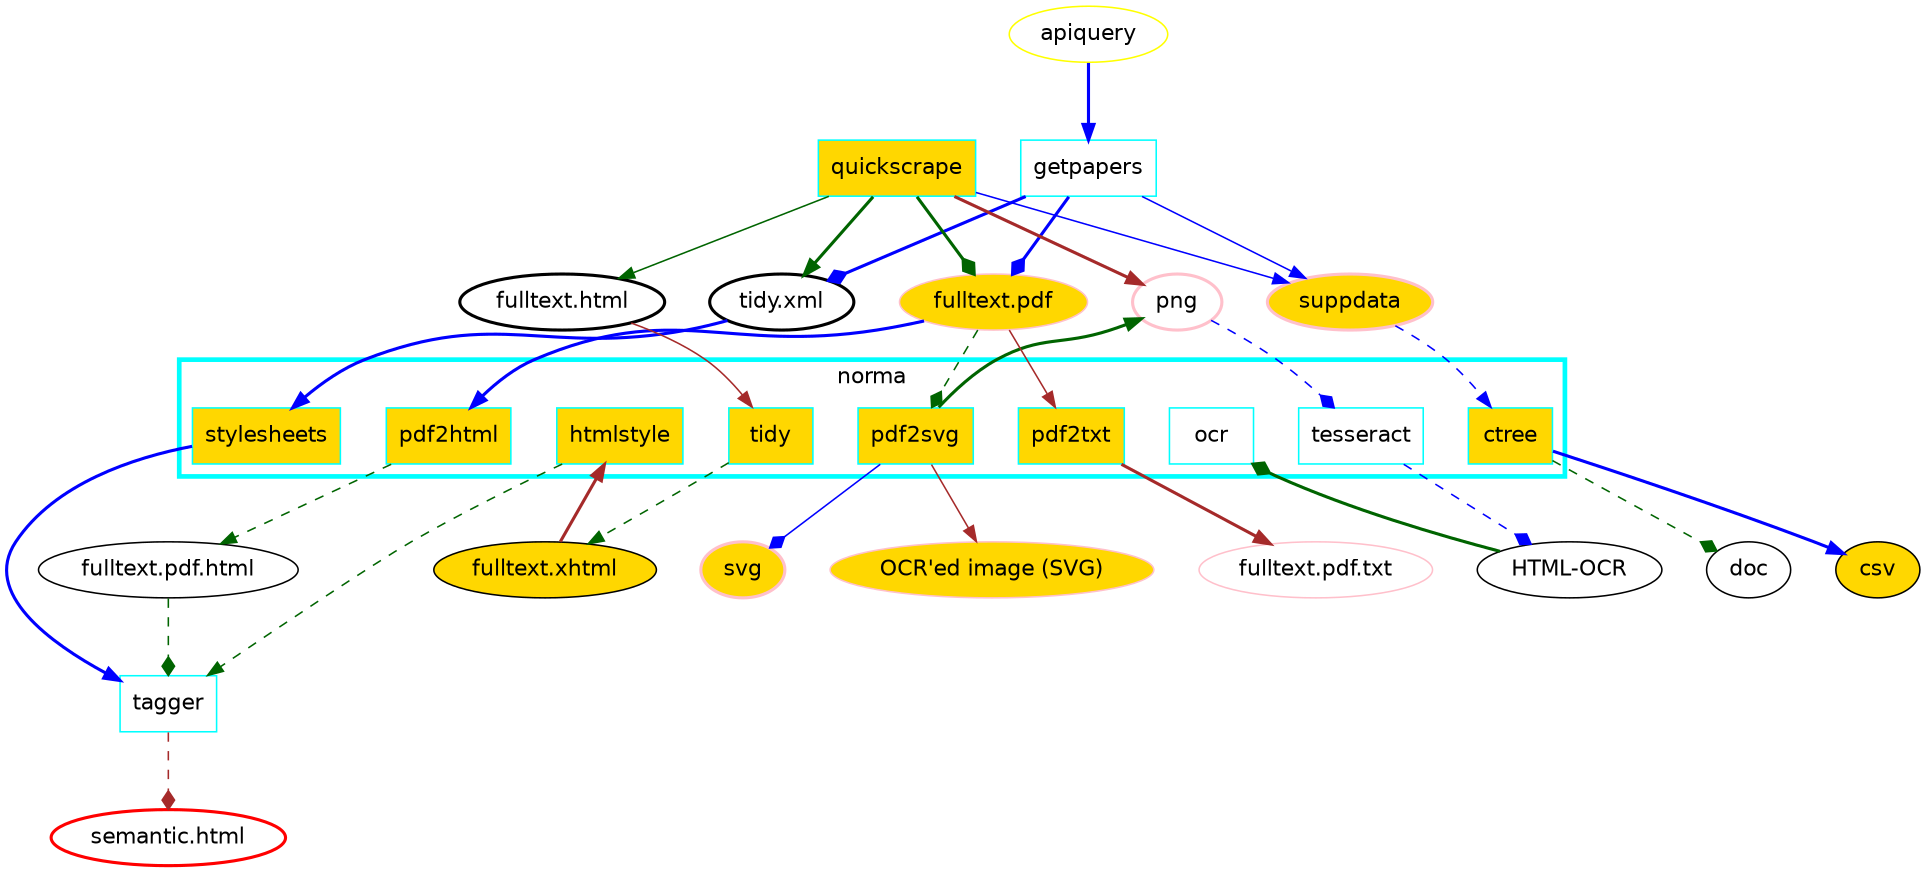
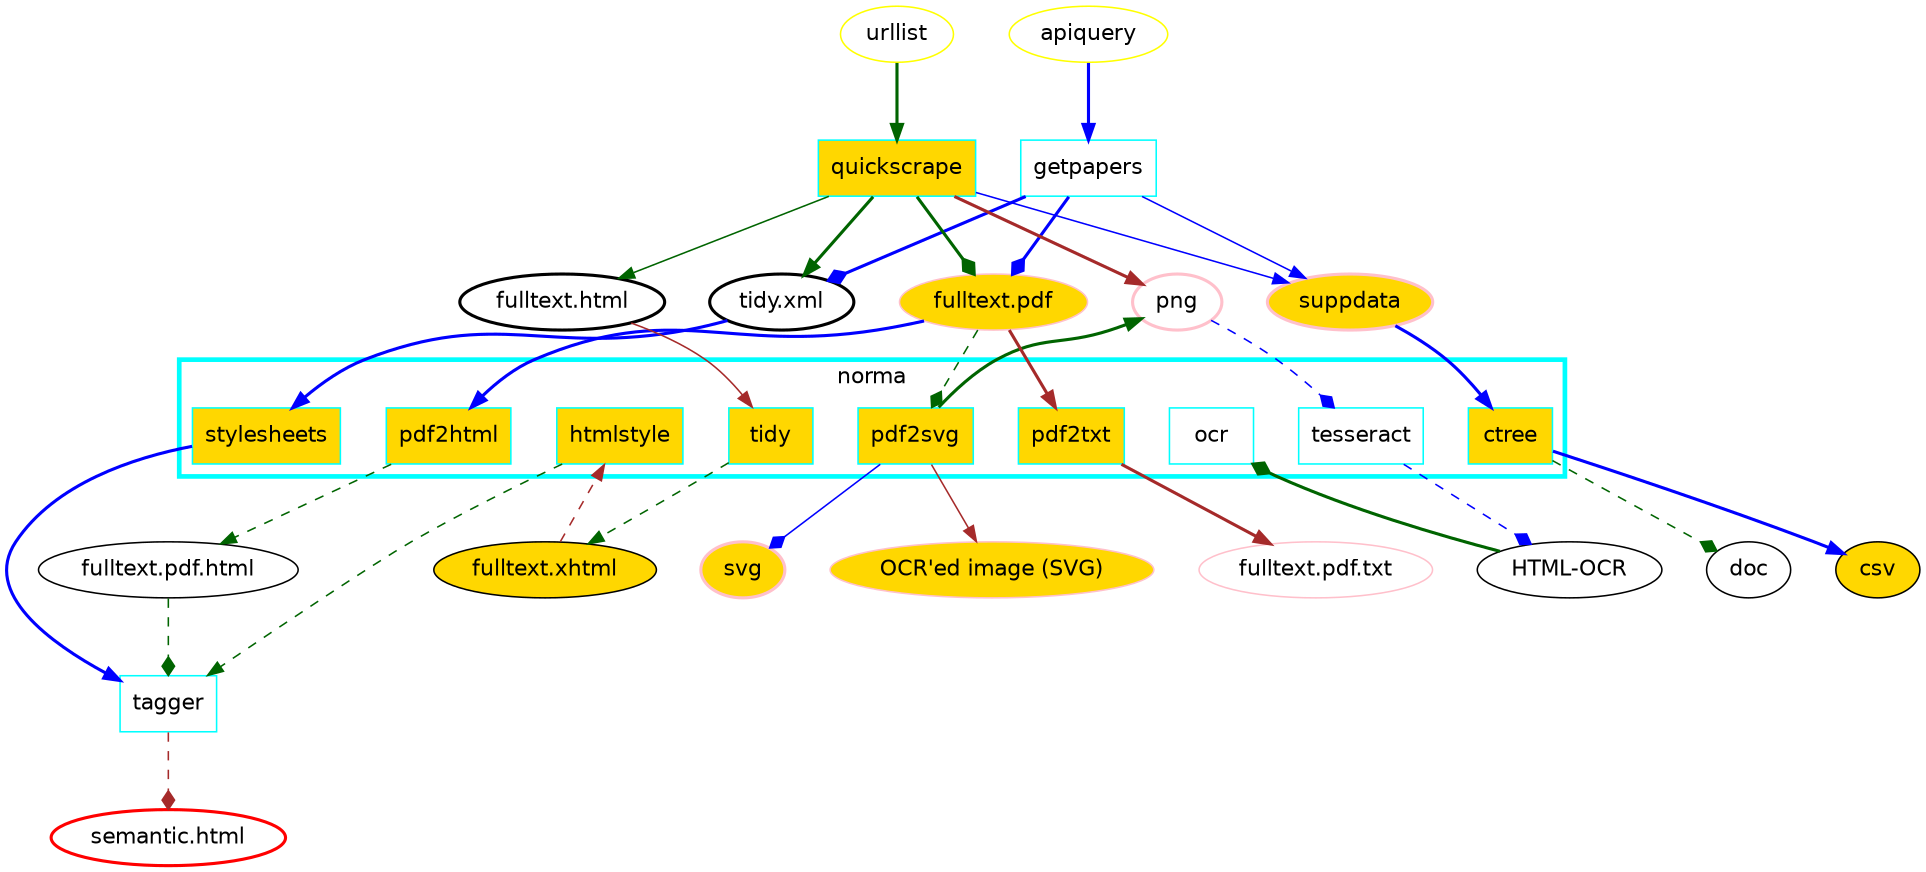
none -> (897, 34)
(1433, 349) -> (1433, 349)
(1033, 370) -> (1033, 370)
(578, 510) -> (578, 510)
